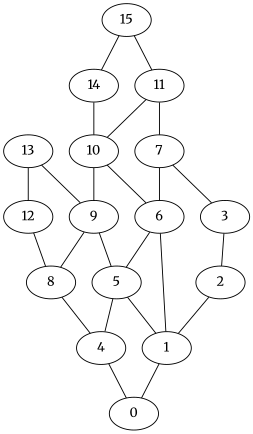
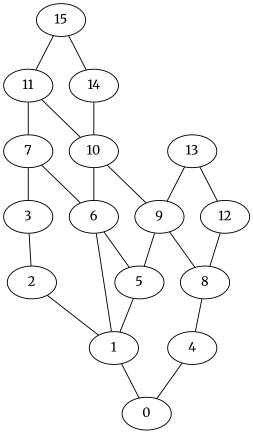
(109, 315) -> none
